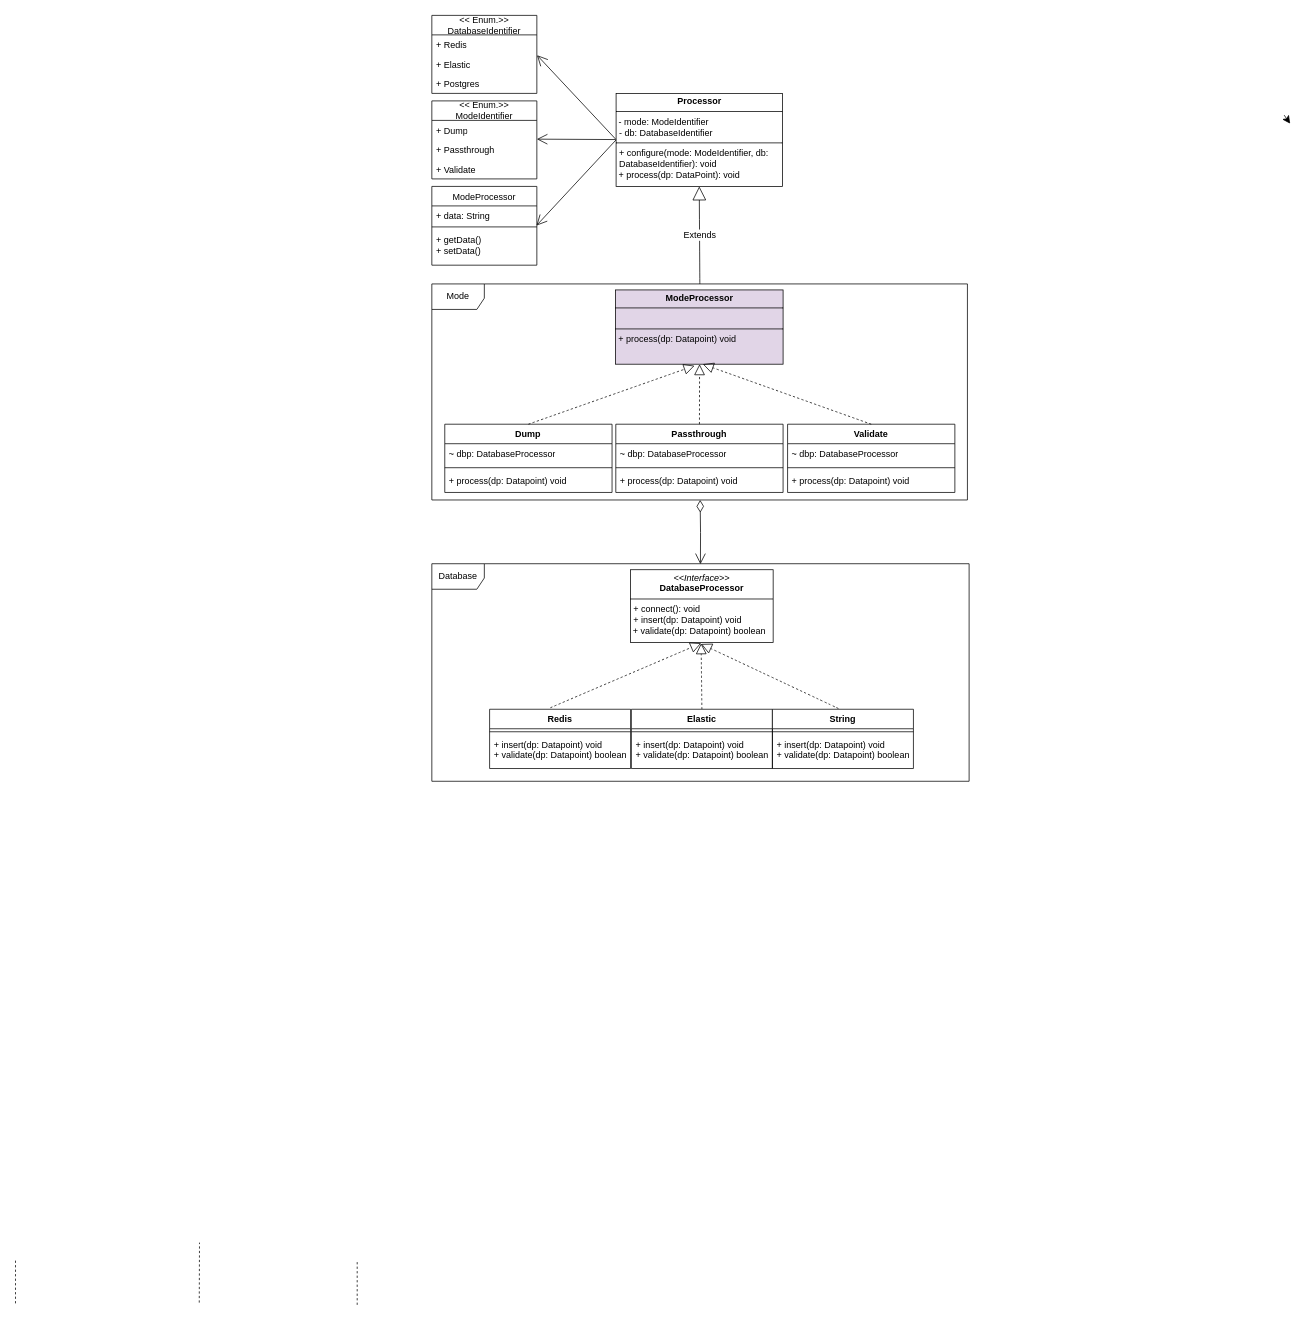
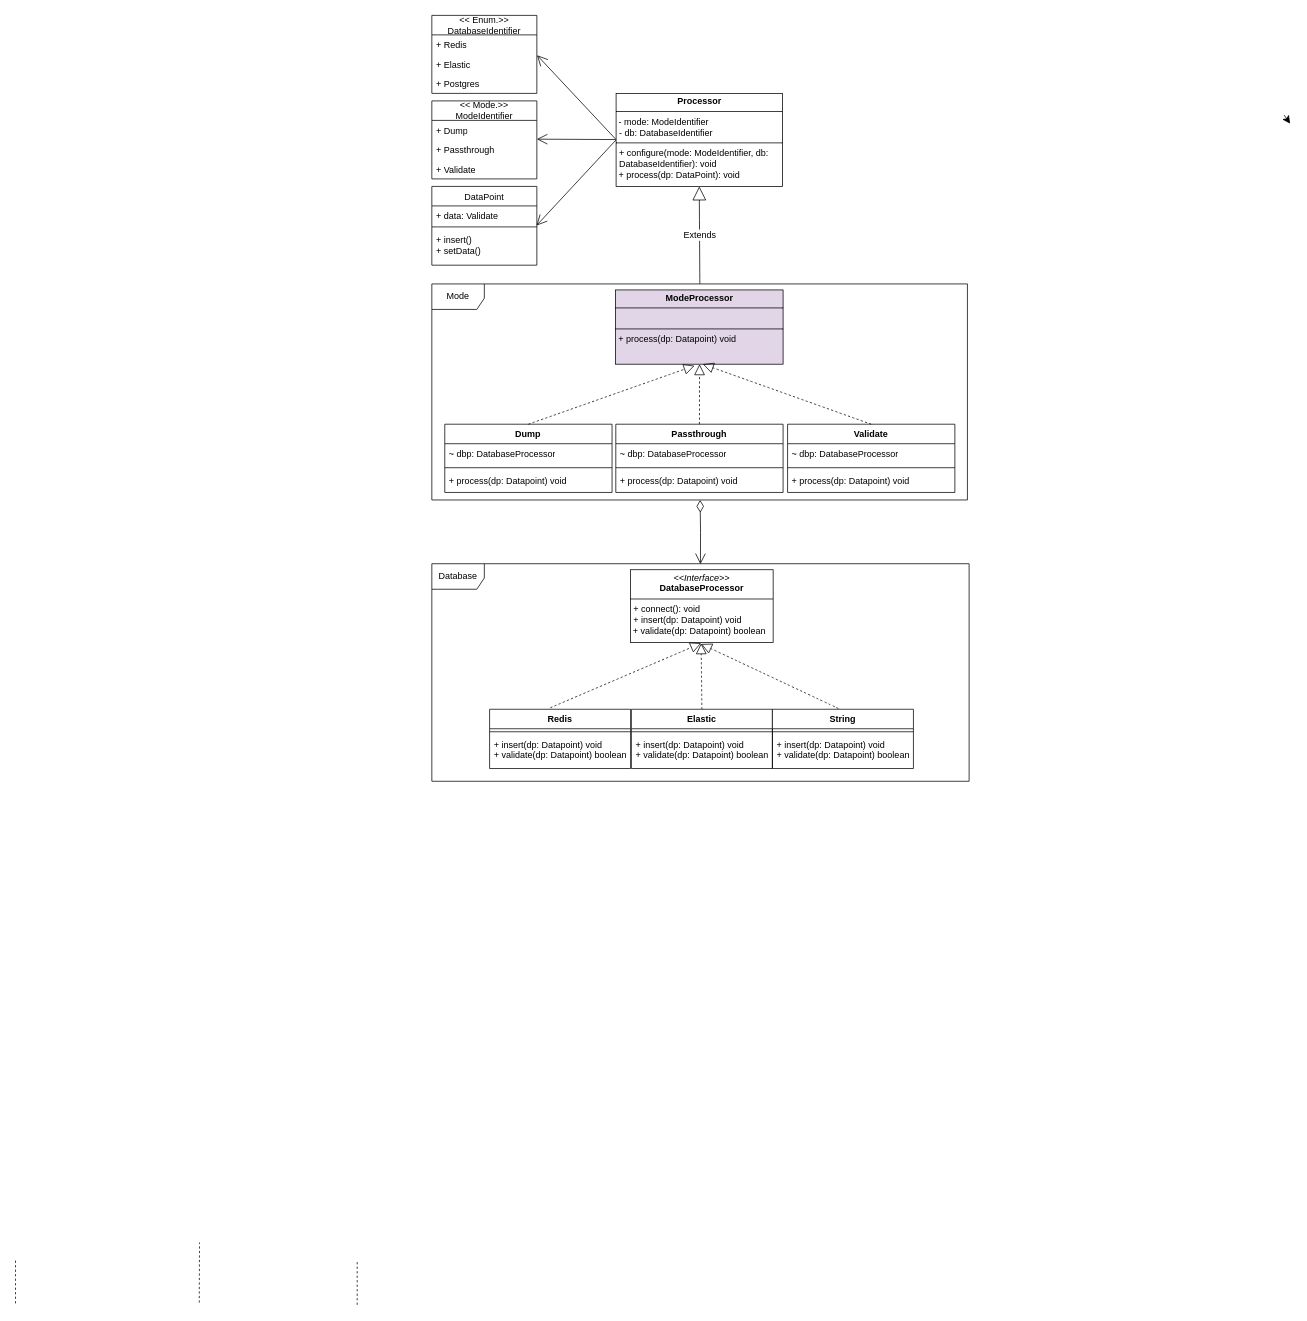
(484, 111) -> (484, 111)
(484, 197) -> (484, 197)
(467, 217) -> (471, 217)
(463, 246) -> (463, 246)
